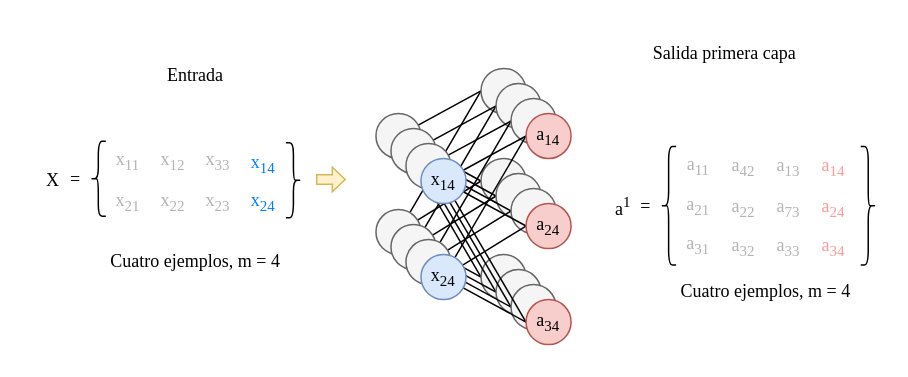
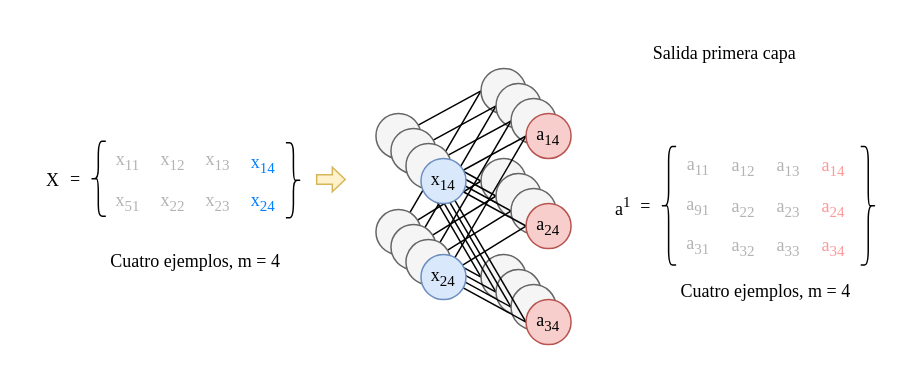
(196, 76) -> none
(218, 161) -> (218, 161)
(743, 167) -> (743, 167)
(128, 202) -> (128, 202)
(698, 206) -> (698, 206)
(788, 208) -> (788, 208)
